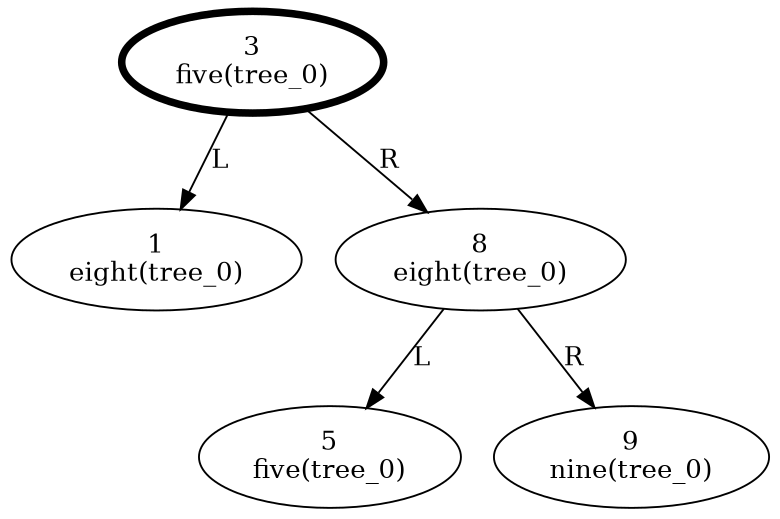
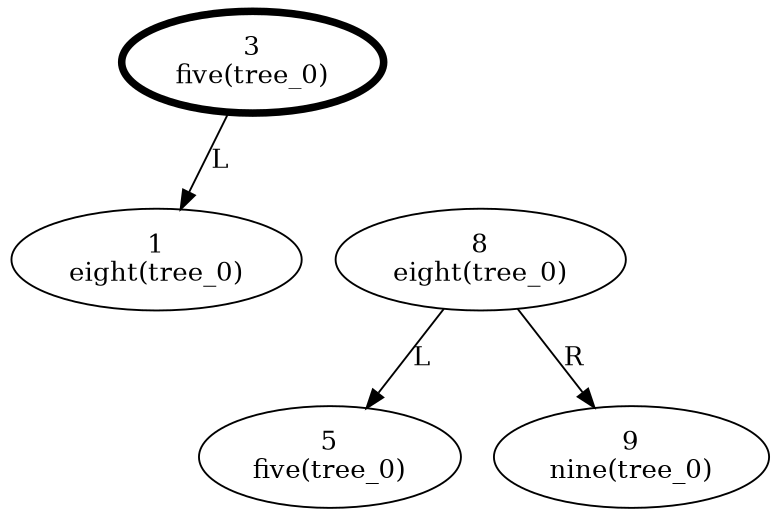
(359, 154) -> none
